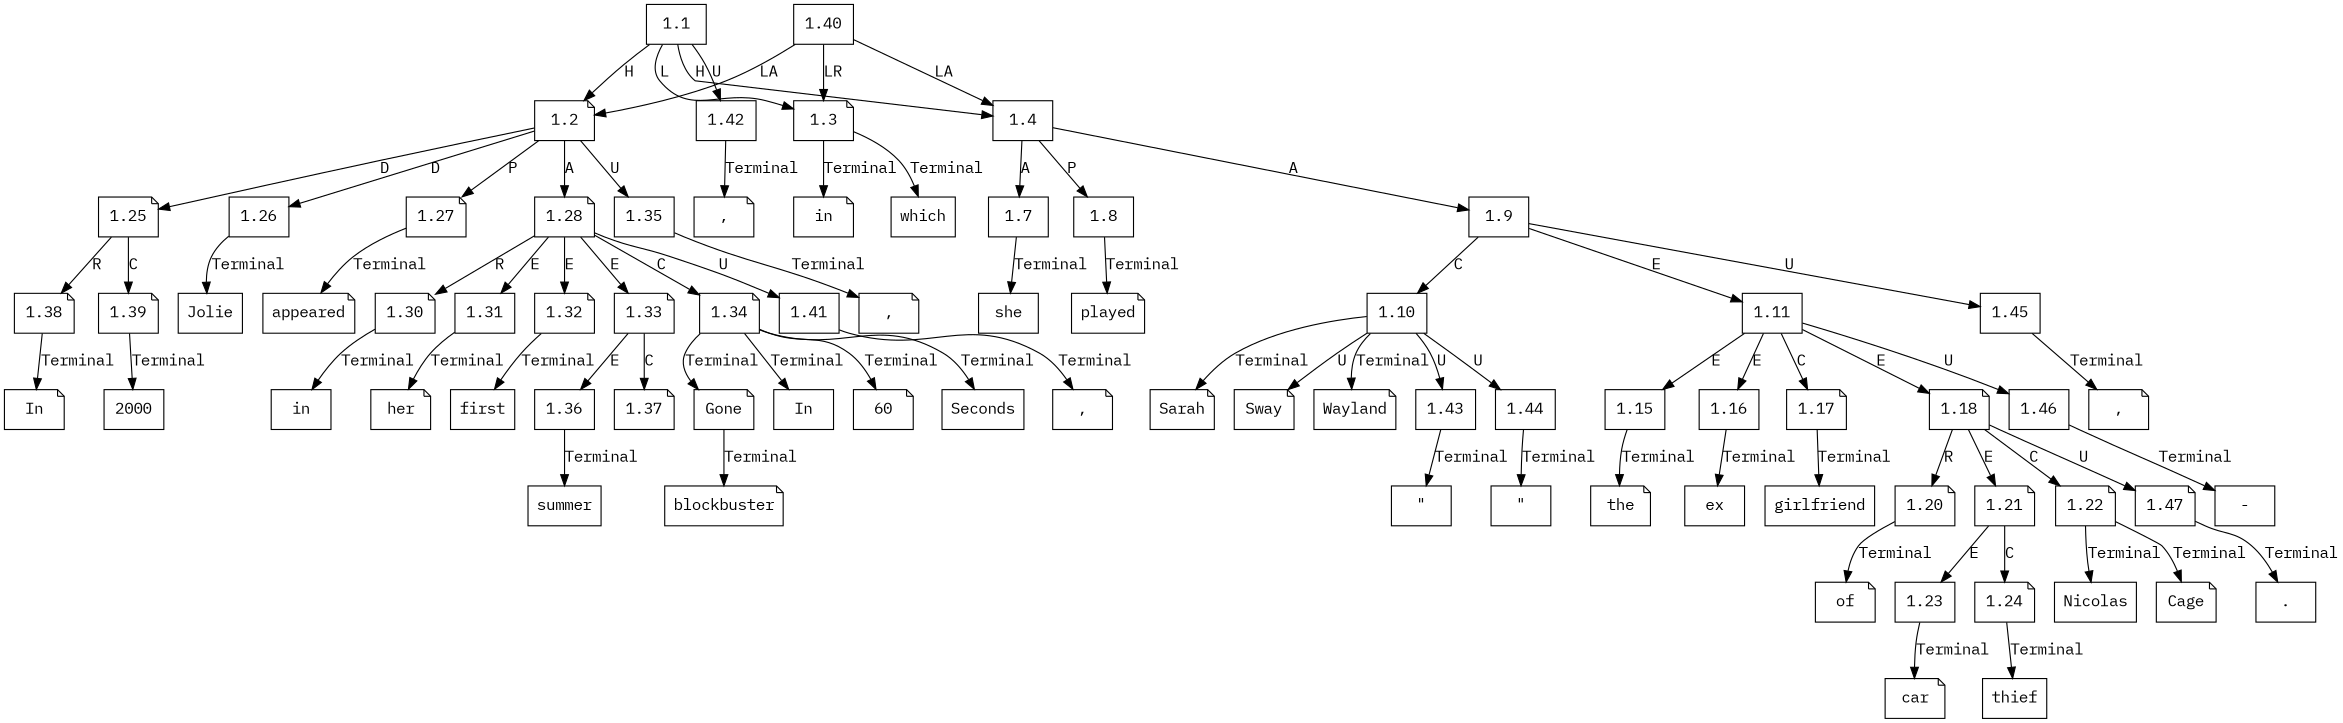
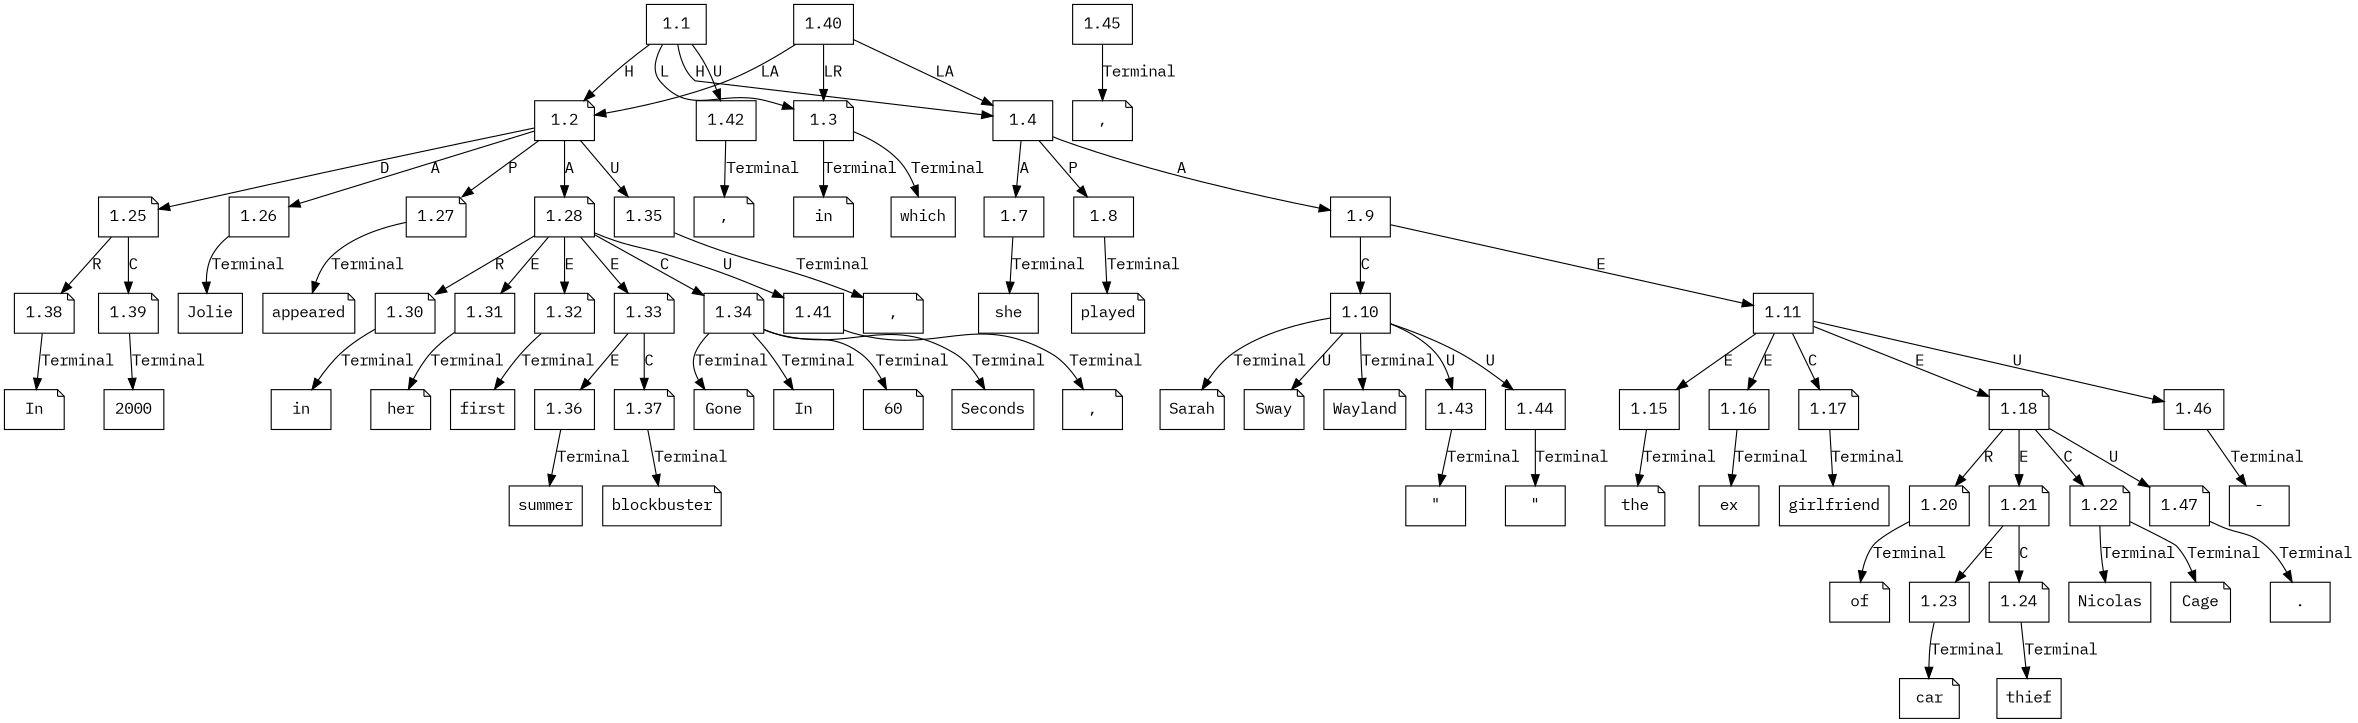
(436, 169) -> (436, 169)
(1749, 264) -> none
(724, 452) -> (652, 452)
